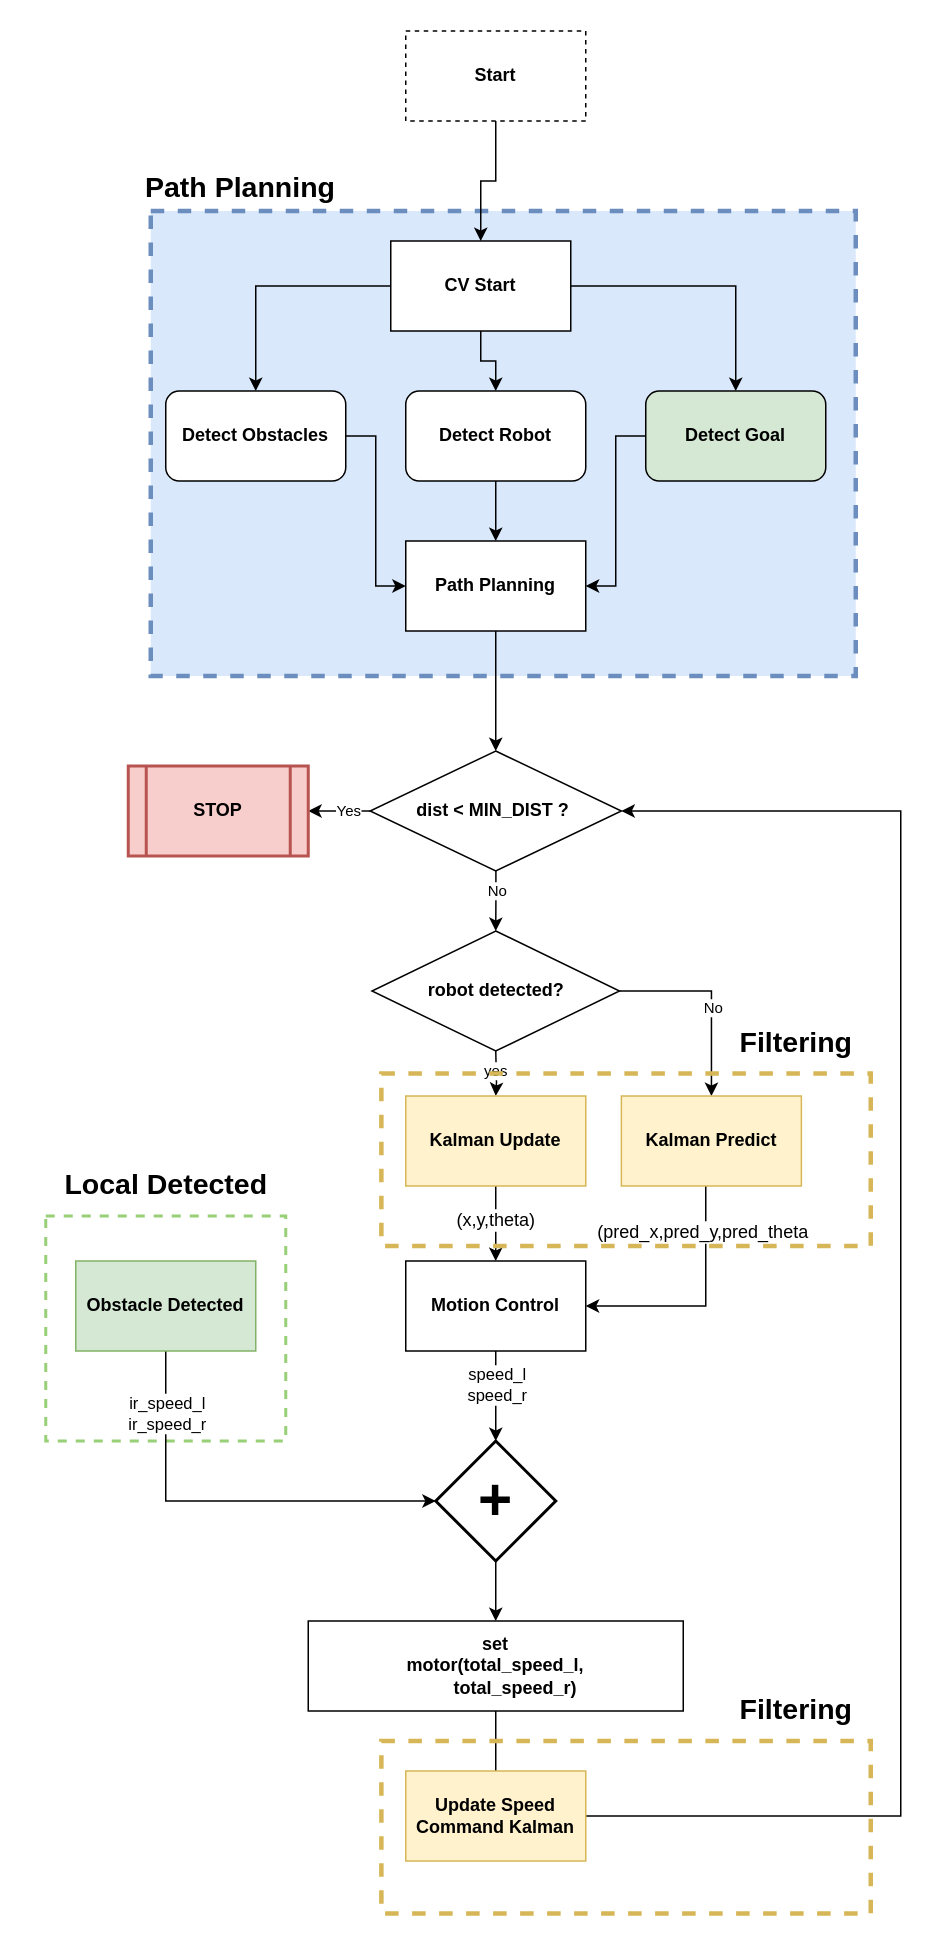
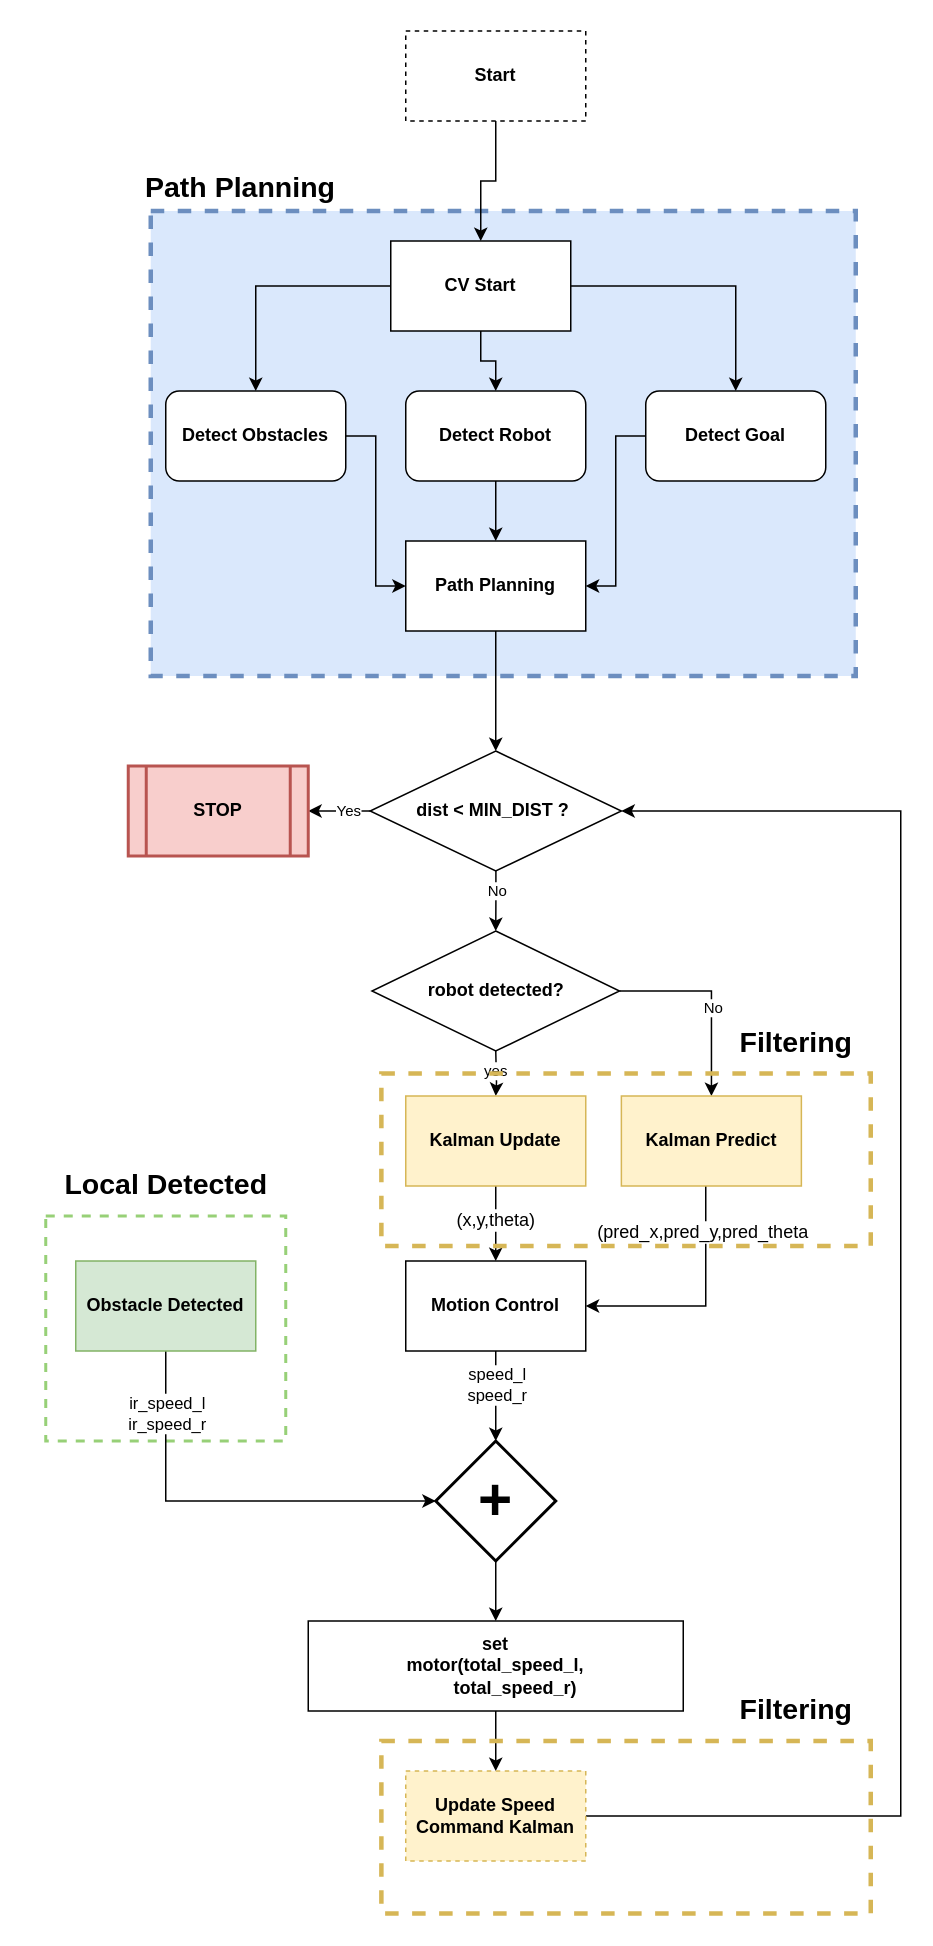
(736, 436) -> (736, 436)
(496, 1764) -> (496, 1759)
(496, 1816) -> (496, 1816)
